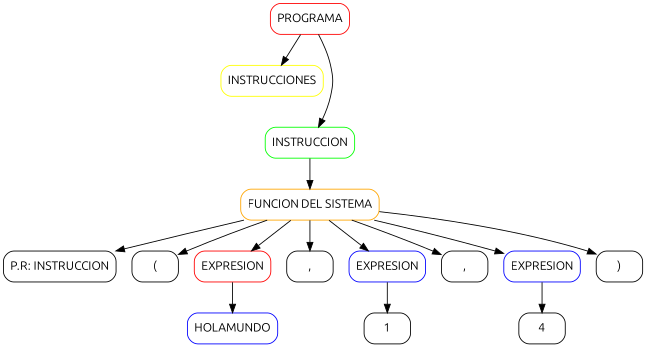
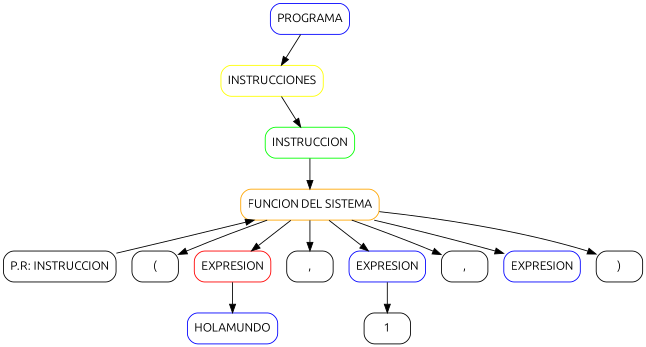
(310, 19) -> (310, 19)
(332, 76) -> (289, 108)
(184, 234) -> (181, 238)
(542, 328) -> none
